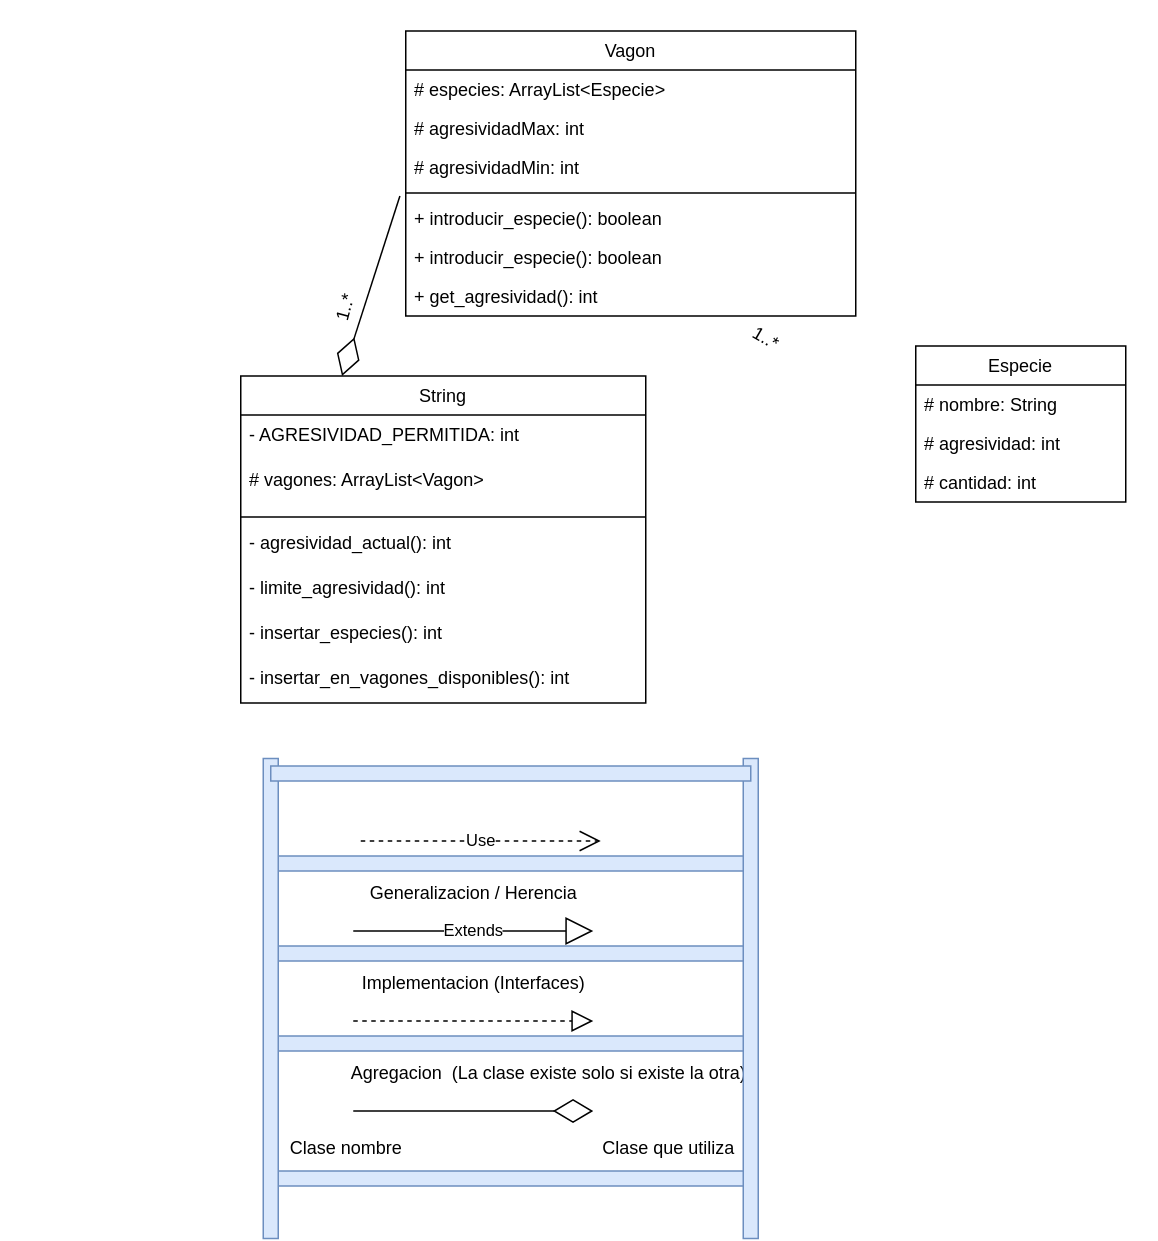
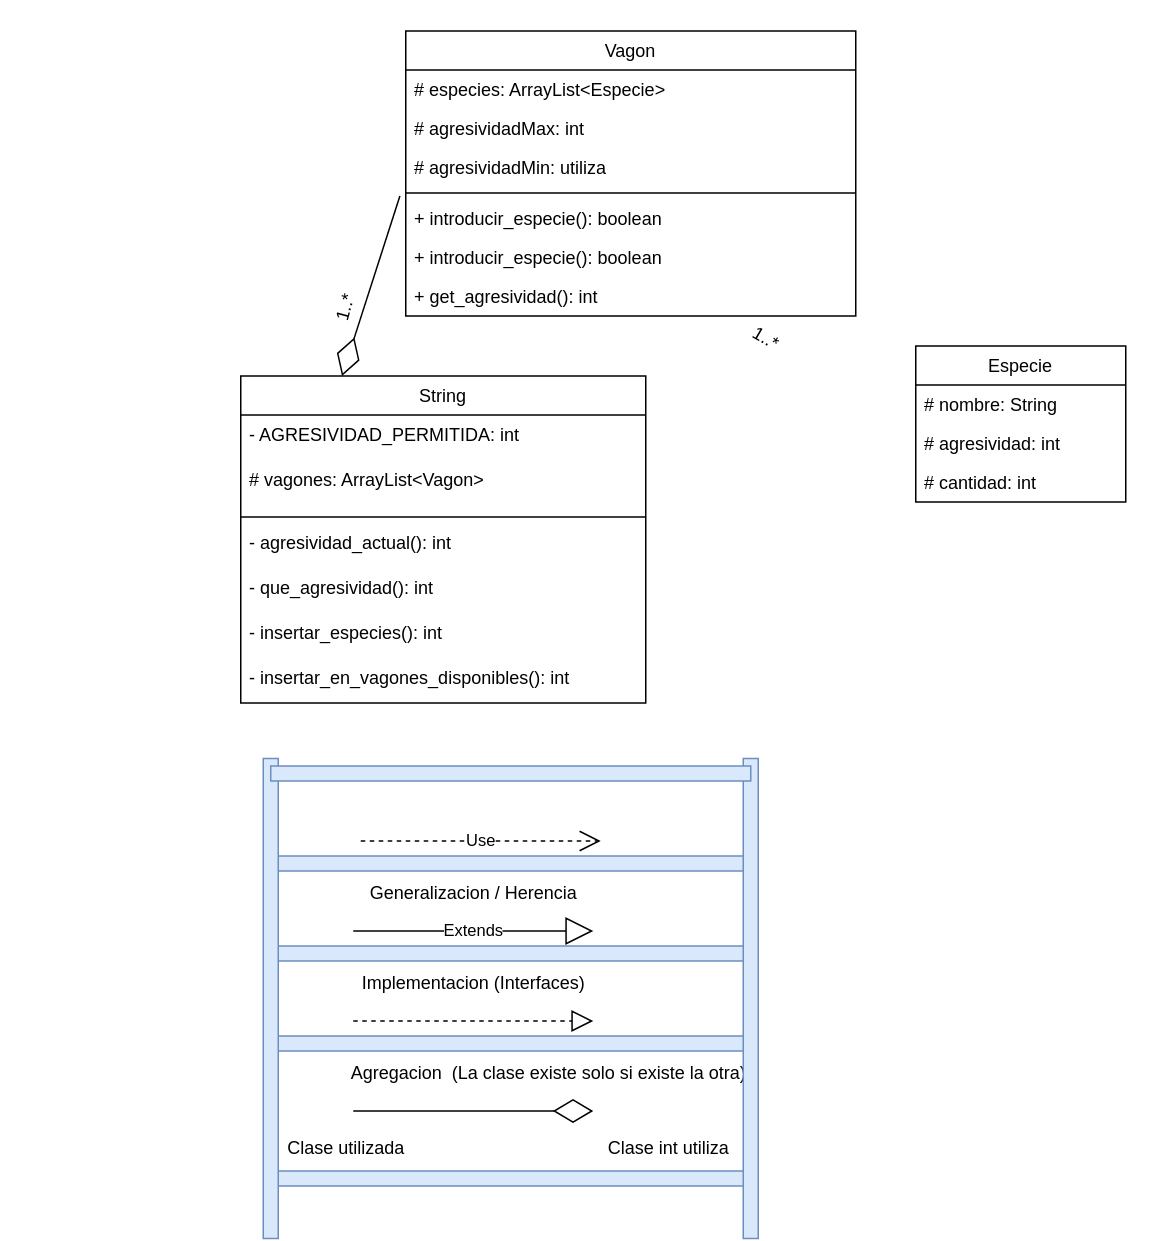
(503, 168) -> (519, 168)
(364, 588) -> (356, 588)
(347, 1148) -> (347, 1148)
(669, 1148) -> (669, 1148)
